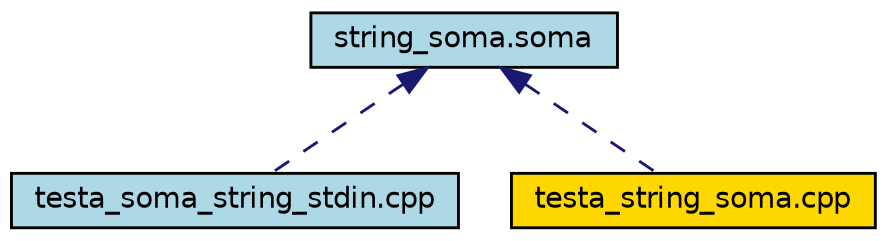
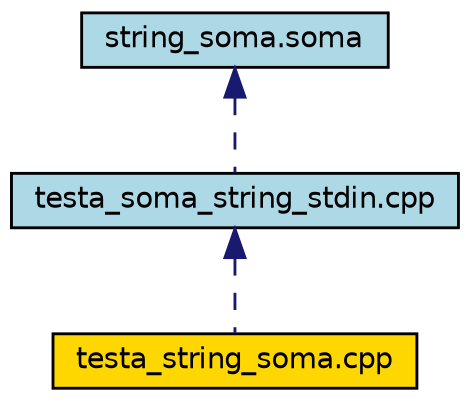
(591, 129) -> (235, 296)
